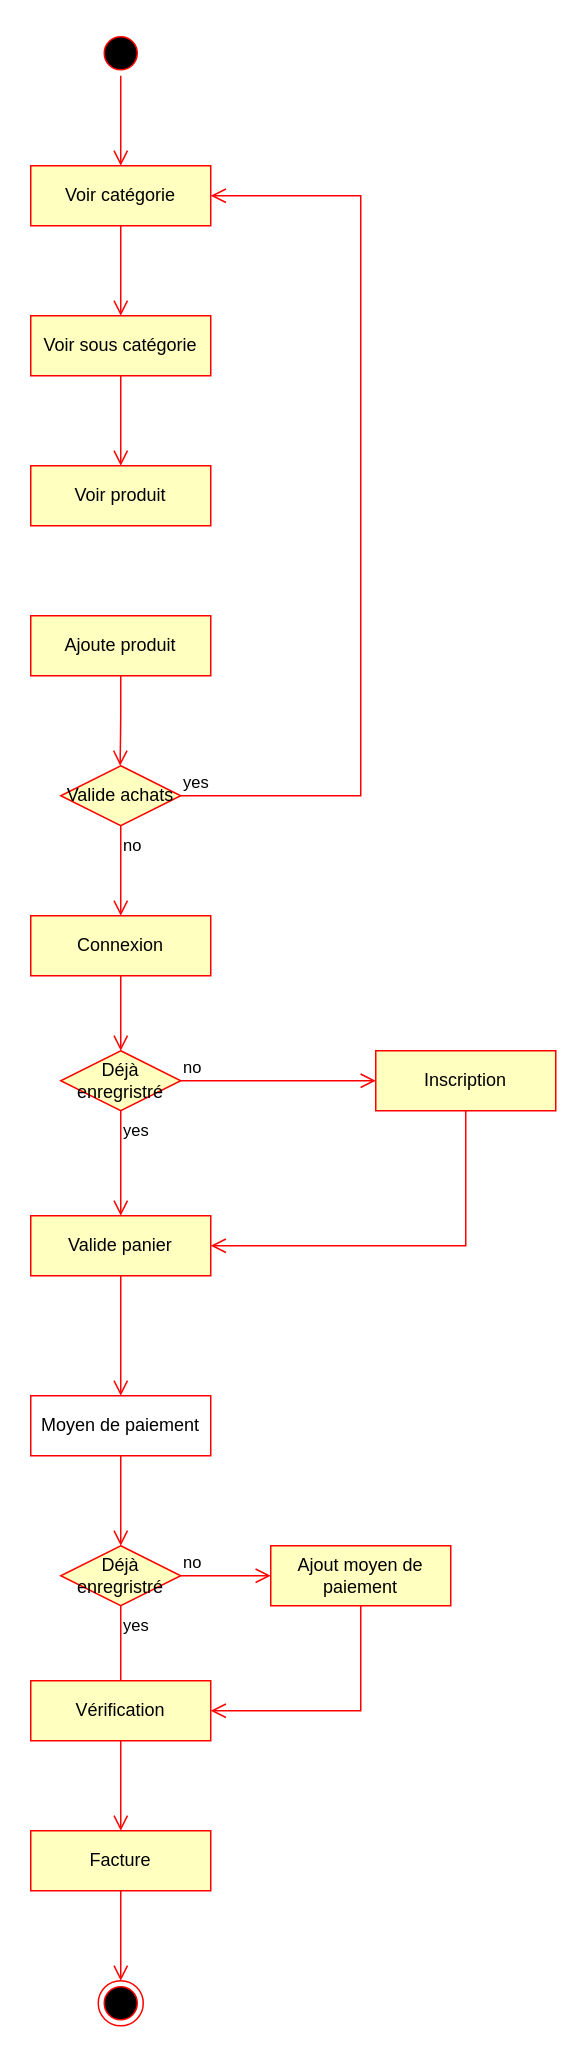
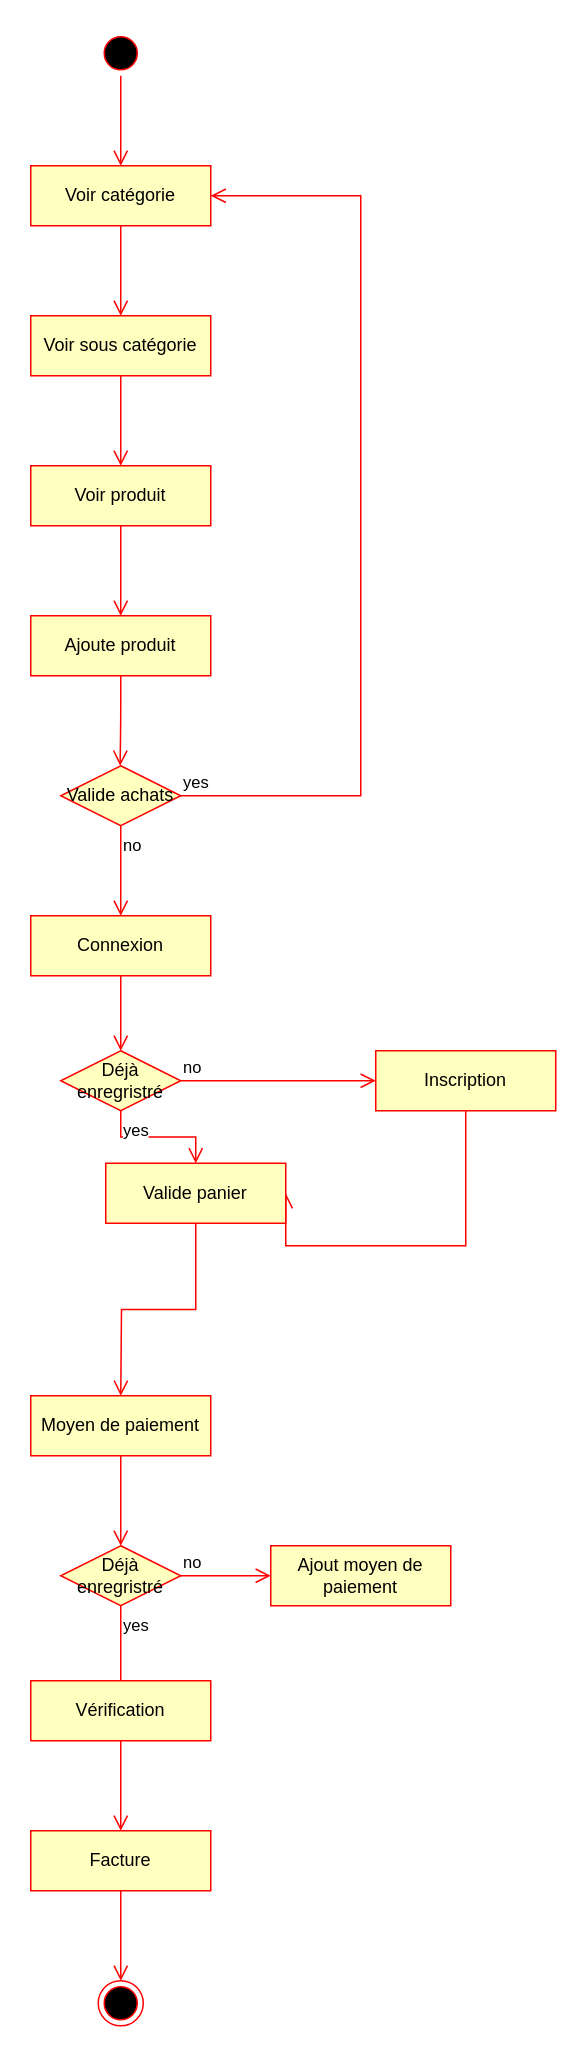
none -> (121, 569)
(121, 1246) -> (196, 1193)
(121, 1426) -> (121, 1426)
(341, 1711) -> none
